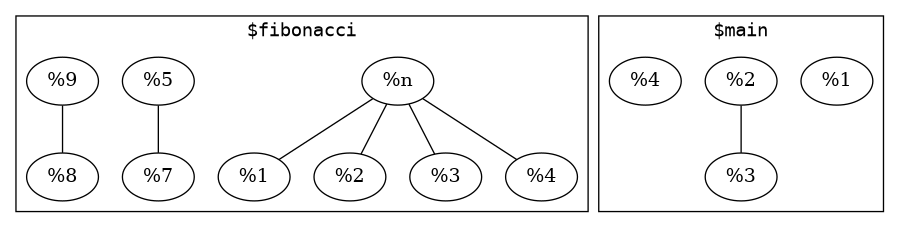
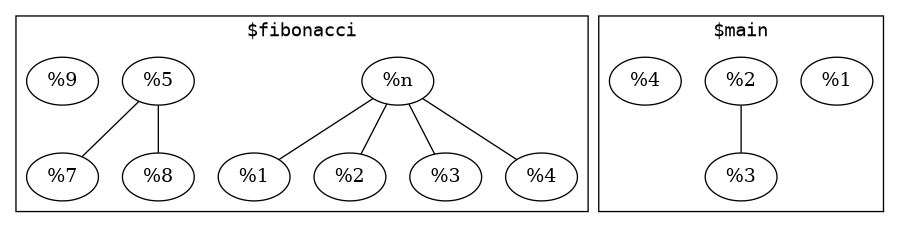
(63, 129) -> (158, 129)
